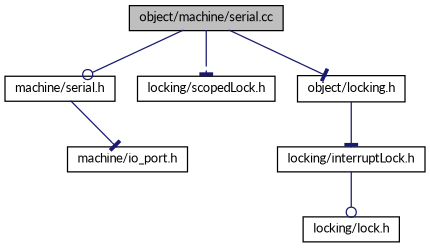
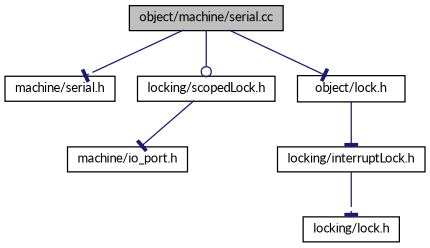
(206, 48) -> (206, 48)
(138, 51) -> (138, 51)
(351, 89) -> (351, 89)
(91, 122) -> (169, 122)
(351, 189) -> (351, 189)
